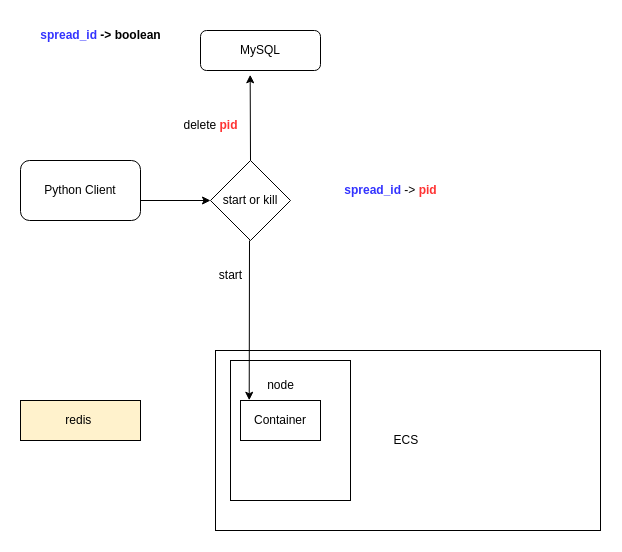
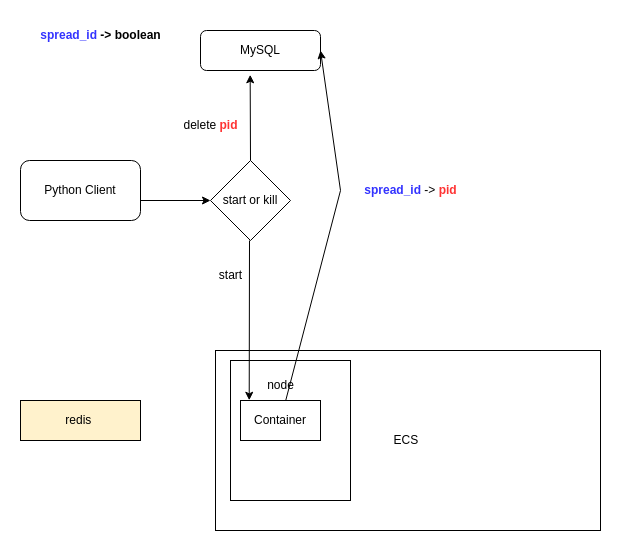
(391, 191) -> (411, 191)
none -> (330, 230)
